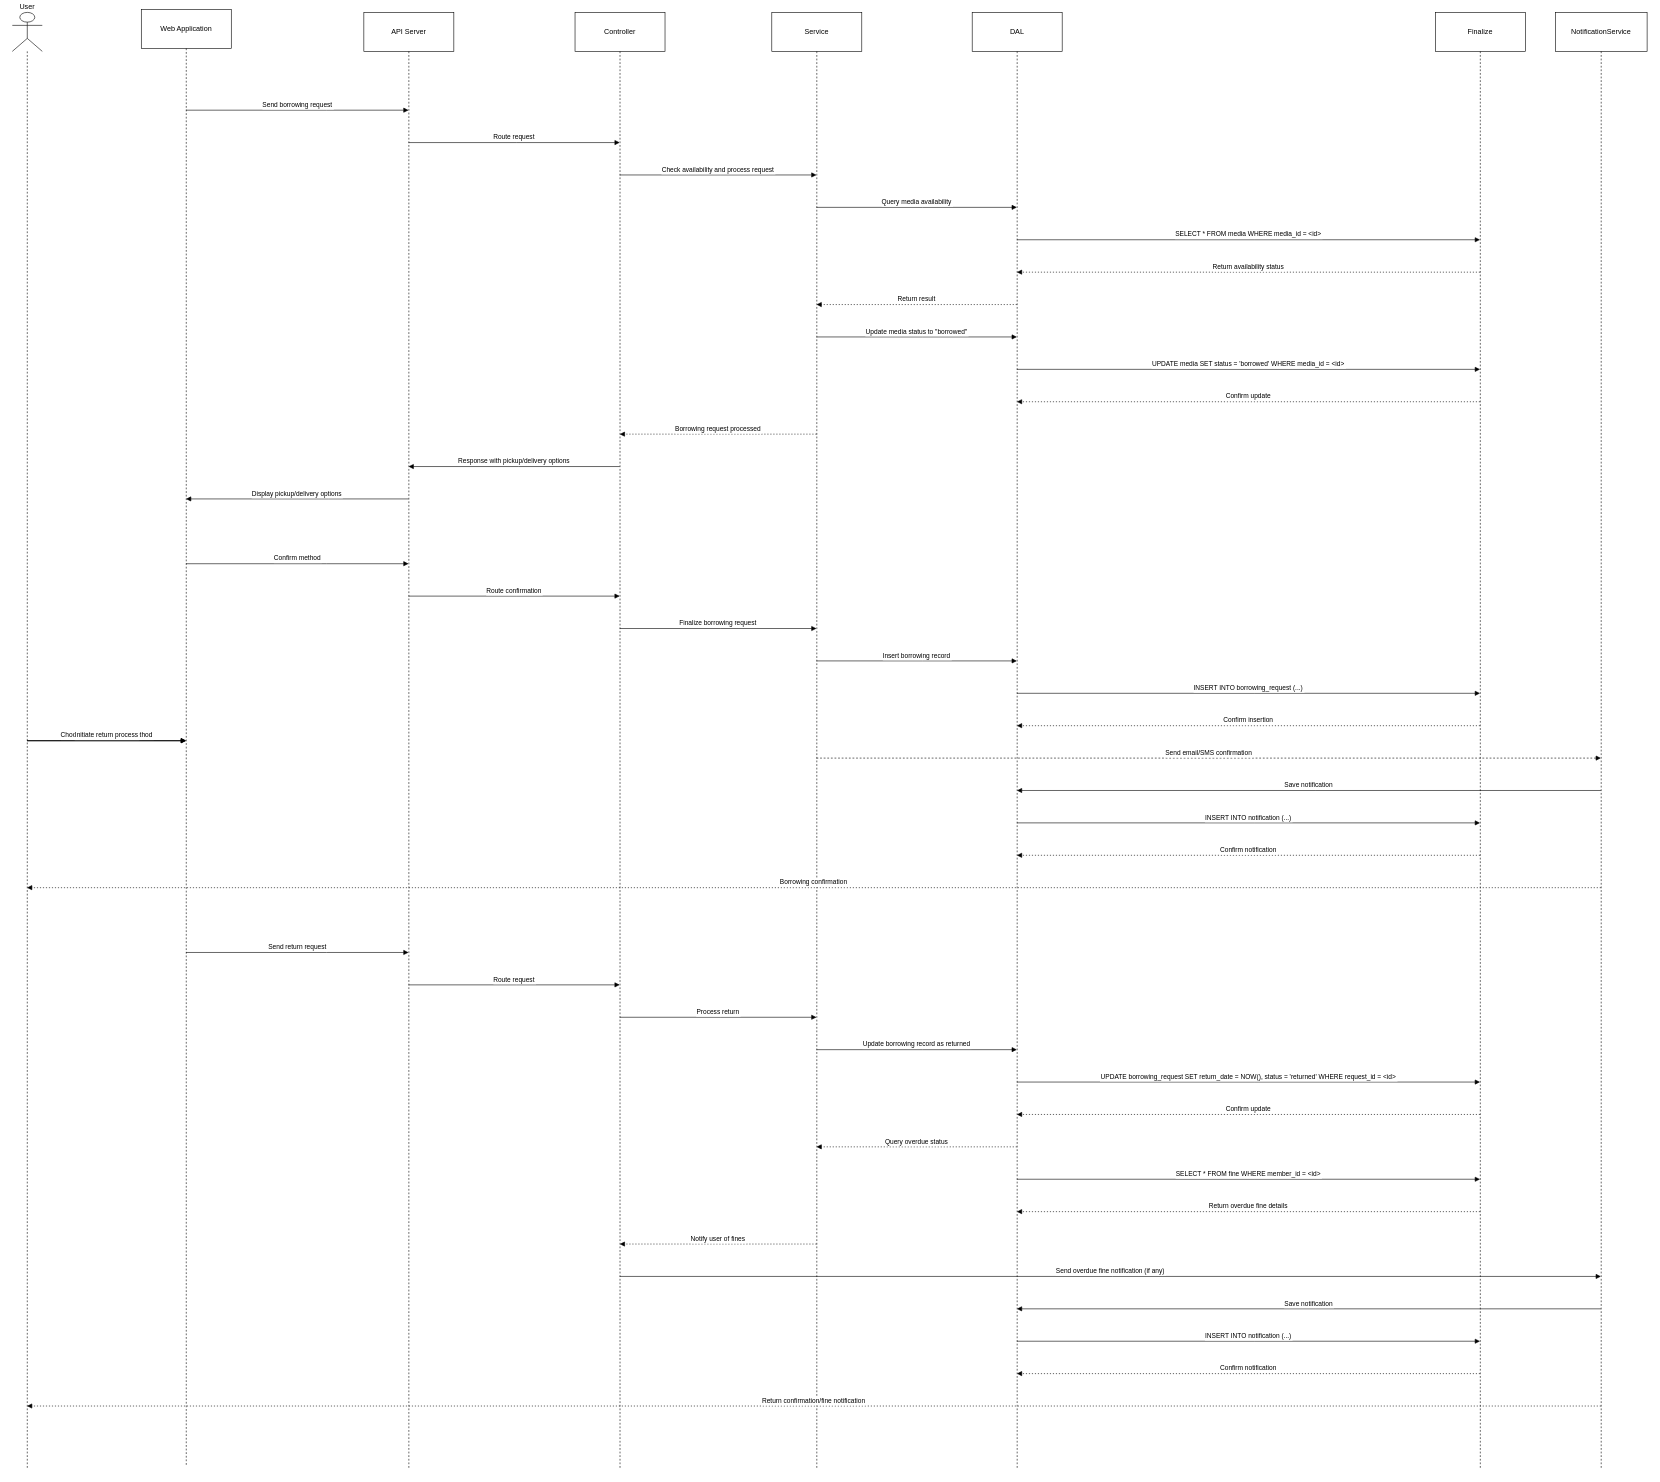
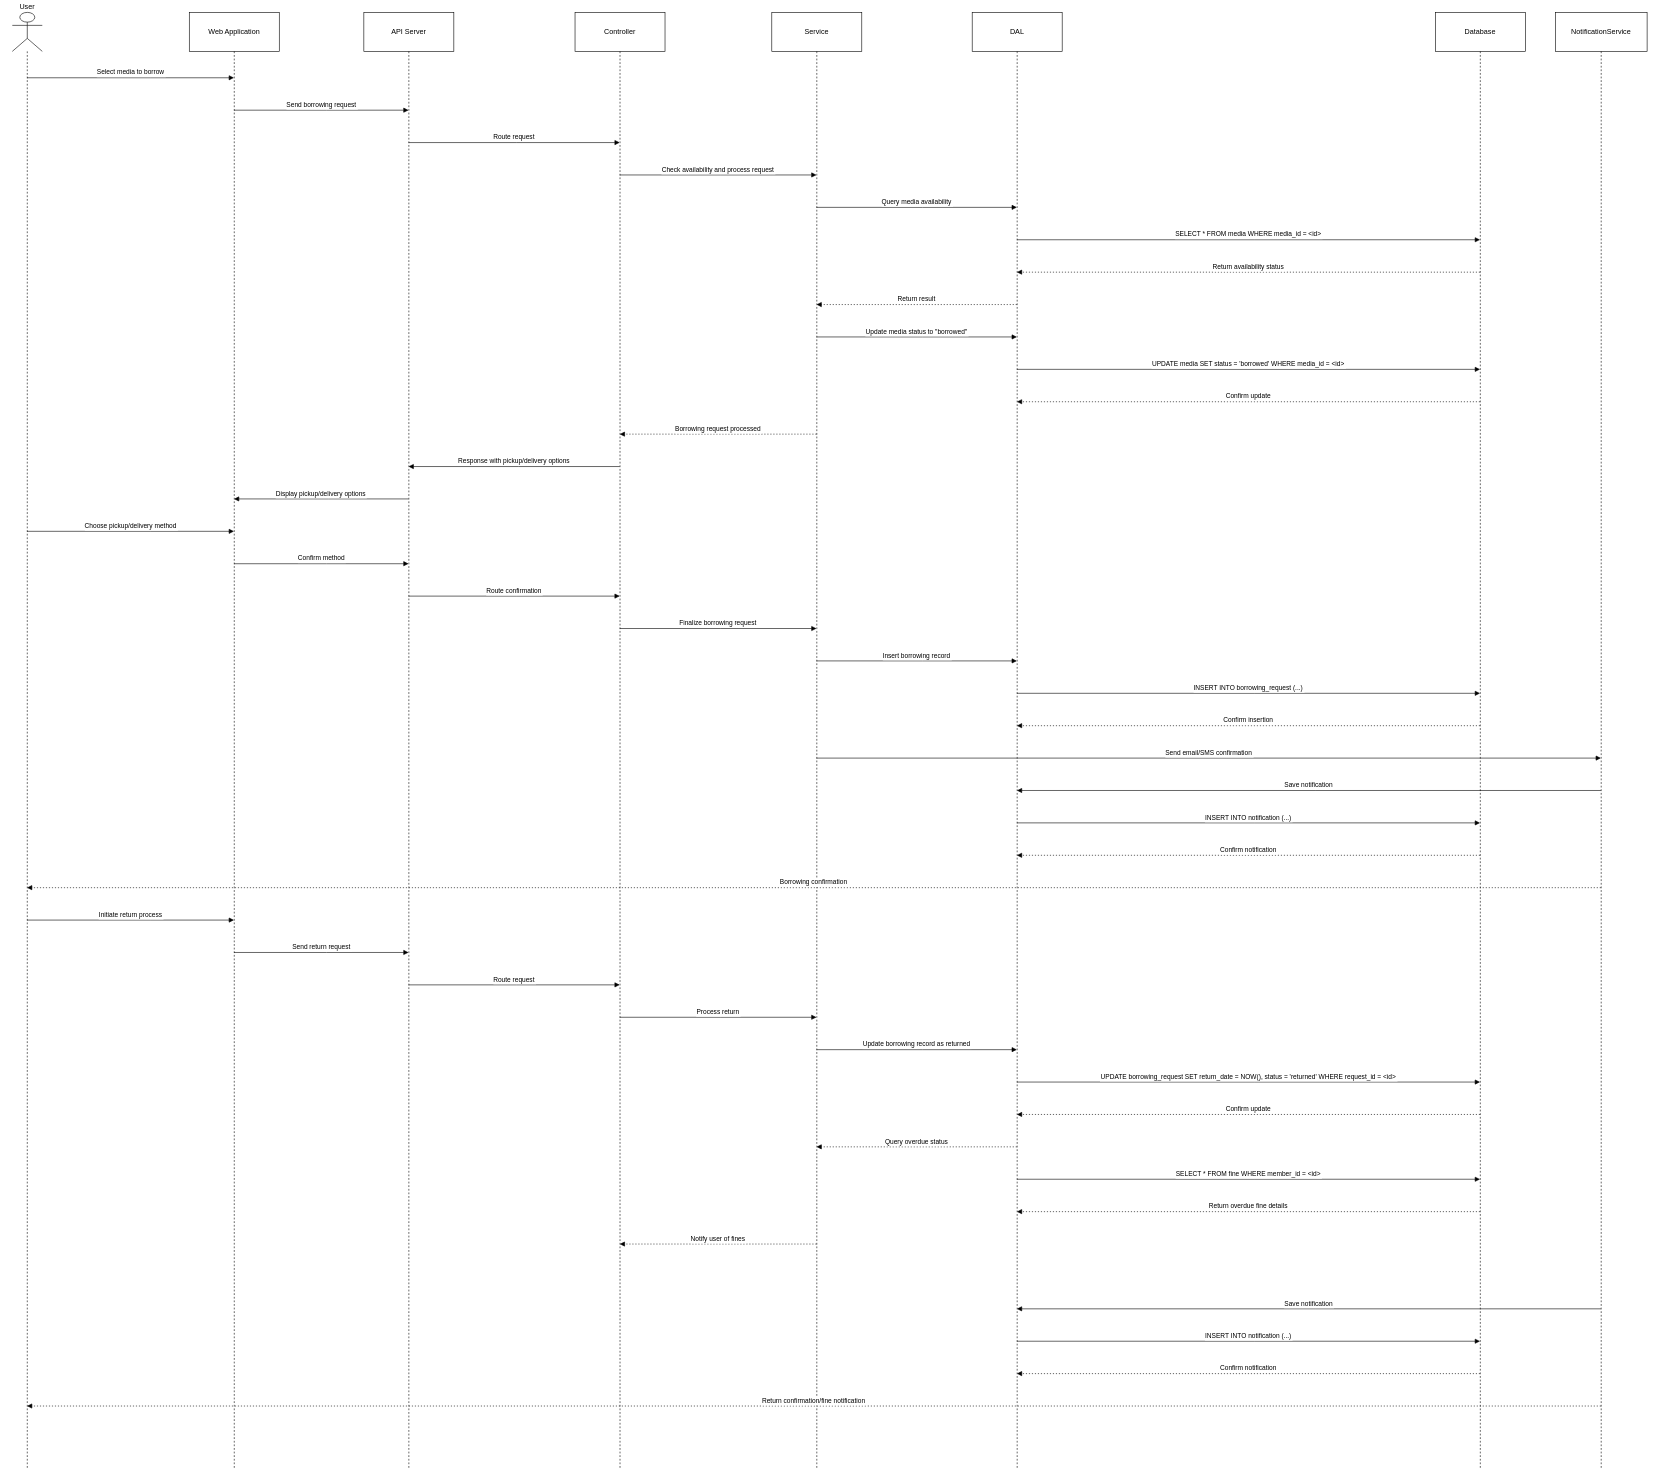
(1481, 32) -> (1481, 32)
(186, 738) -> (234, 741)
(1206, 758) -> (1206, 758)
(1109, 1277) -> none
